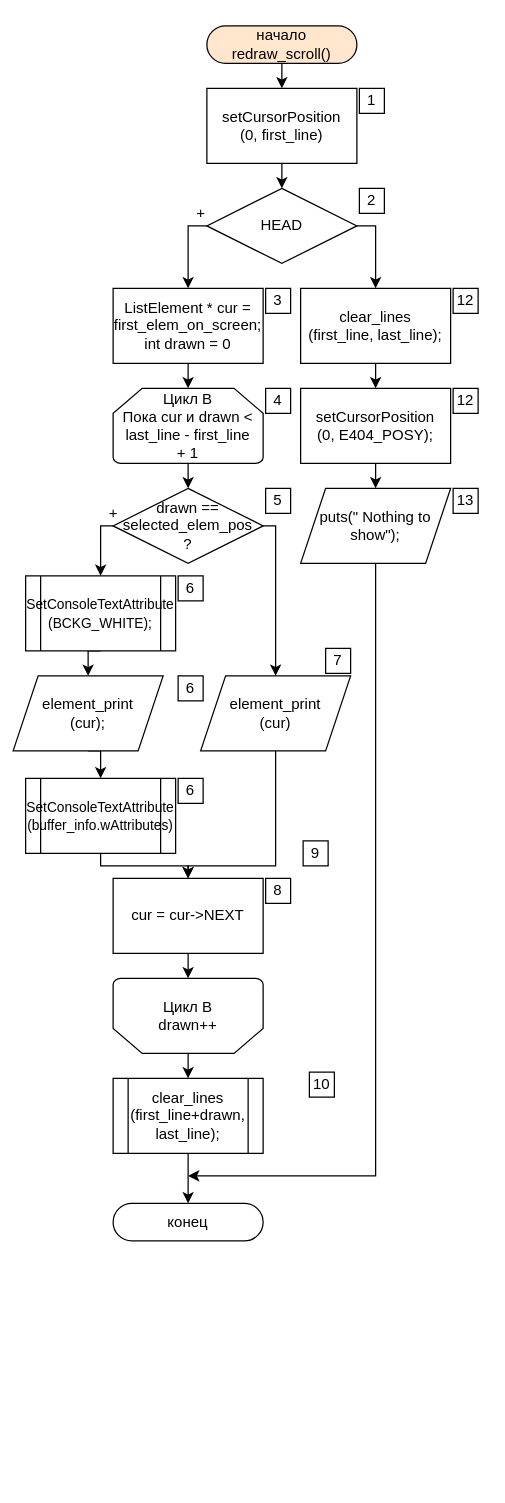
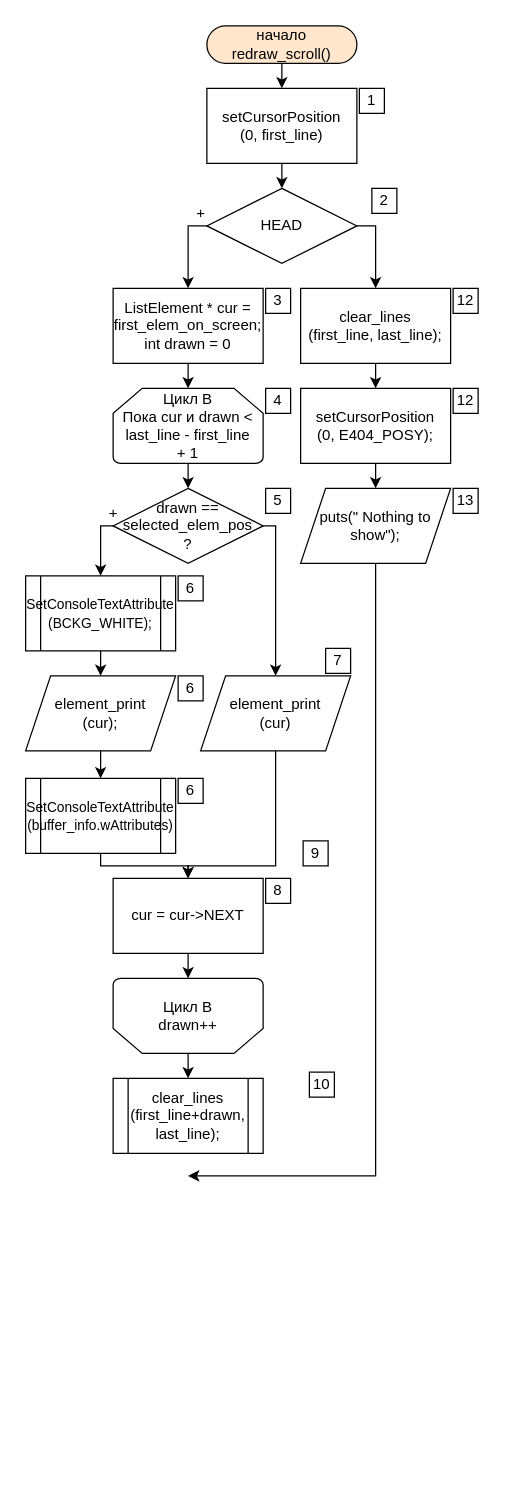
(372, 201) -> (384, 201)
(88, 713) -> (101, 713)
(188, 1174) -> none
(188, 1222) -> none
